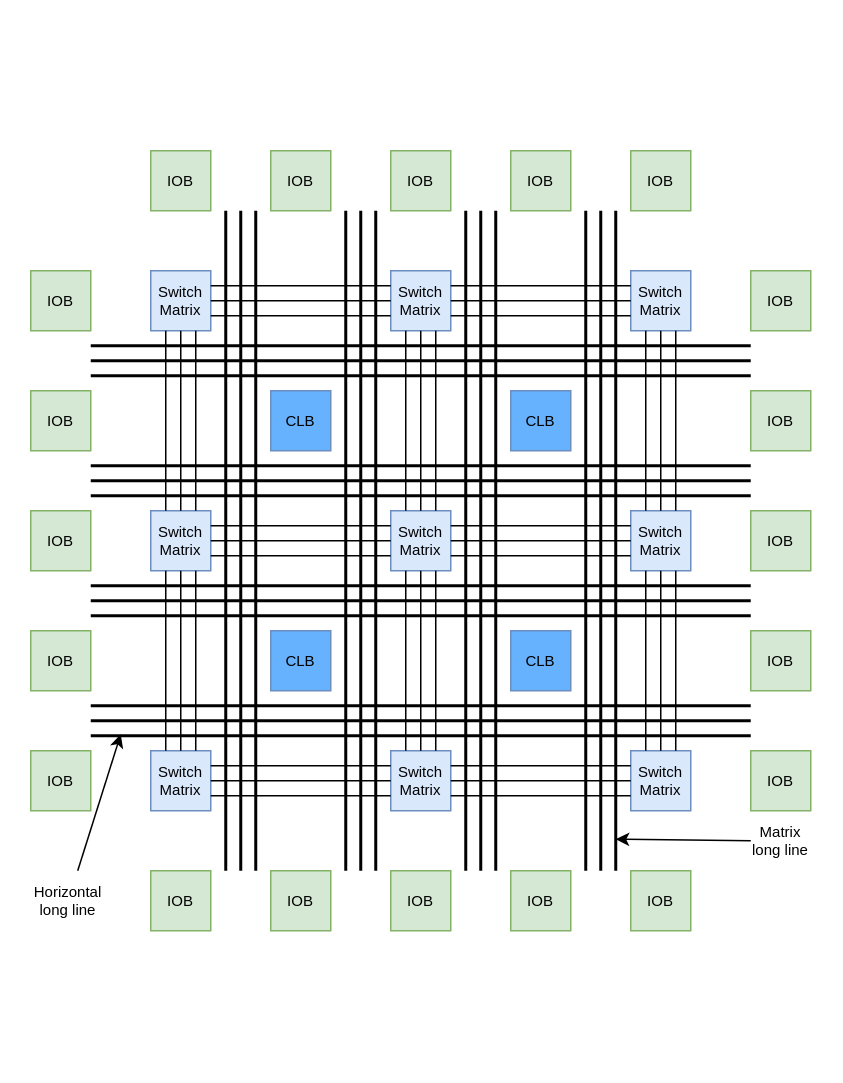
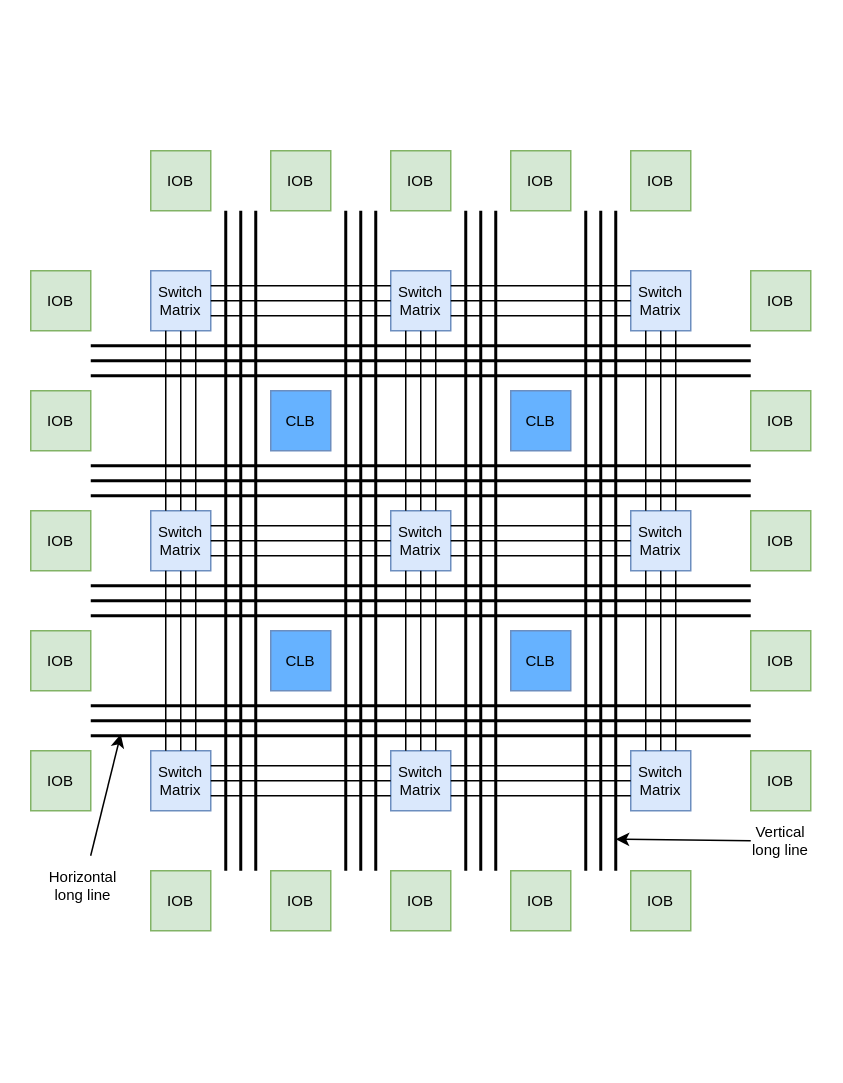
(781, 841) -> (781, 841)
(68, 901) -> (83, 886)
